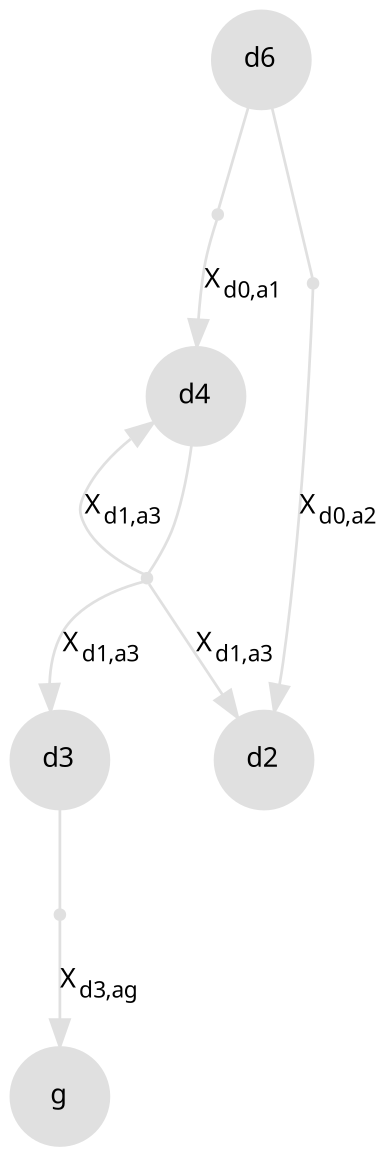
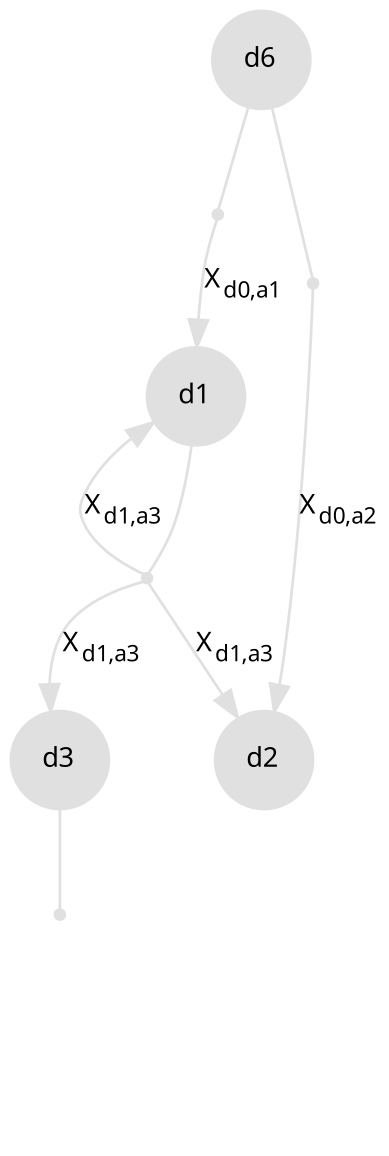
(196, 396) -> (196, 396)
(60, 1097) -> none
